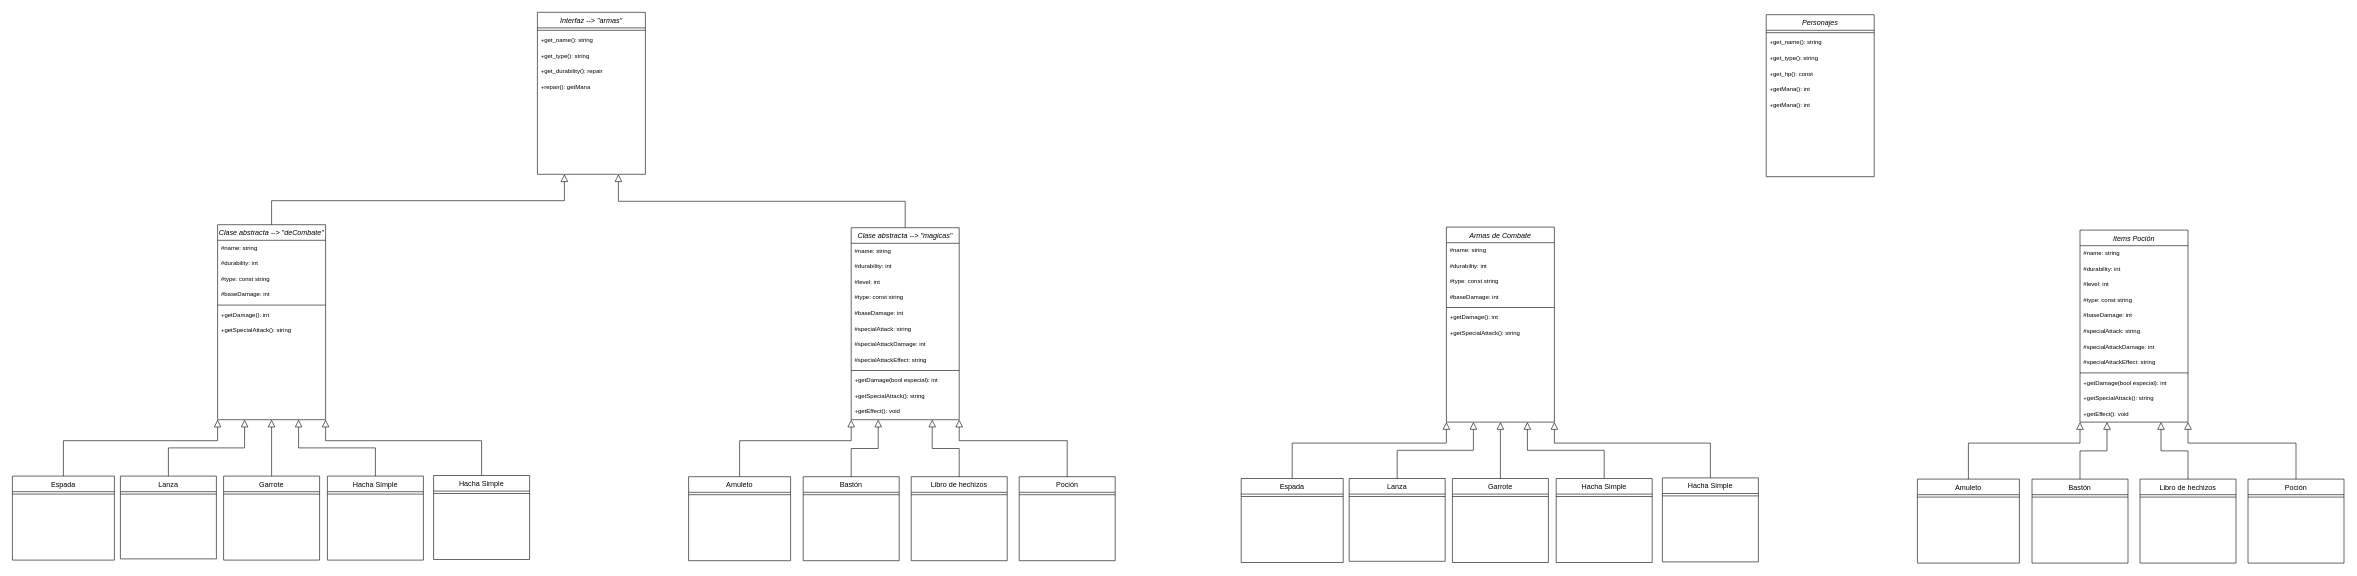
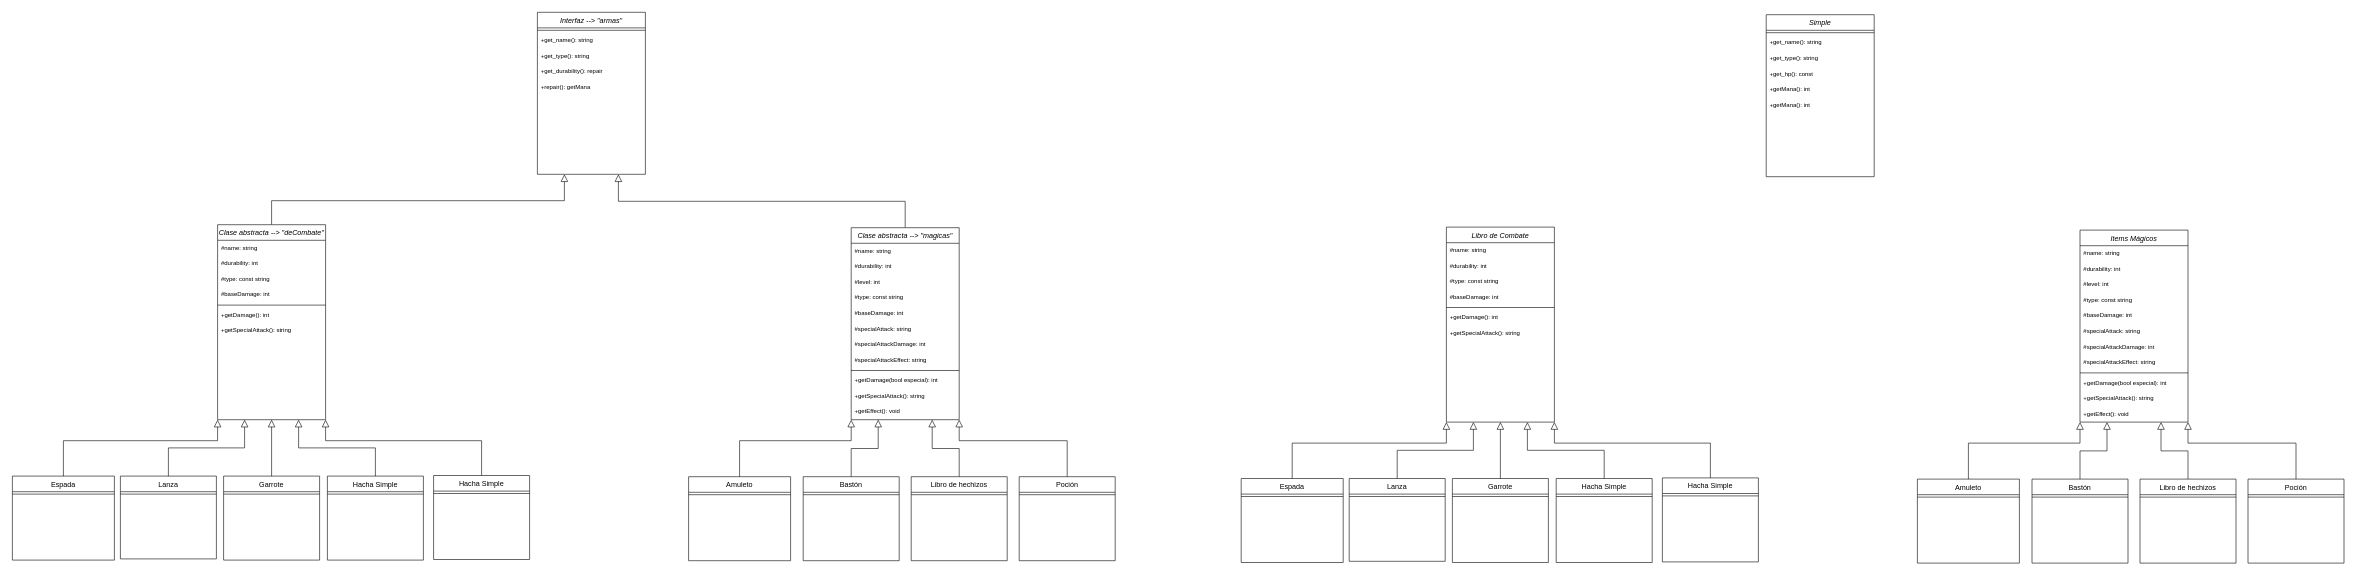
(1820, 23) -> (1820, 23)
(1500, 235) -> (1500, 235)
(2134, 238) -> (2134, 238)
